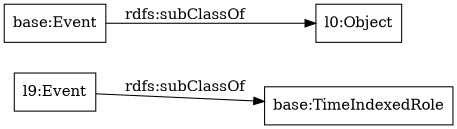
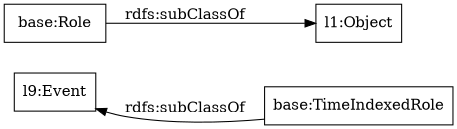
(55, 23) -> (55, 23)
(359, 23) -> (359, 23)
(175, 97) -> (185, 122)
